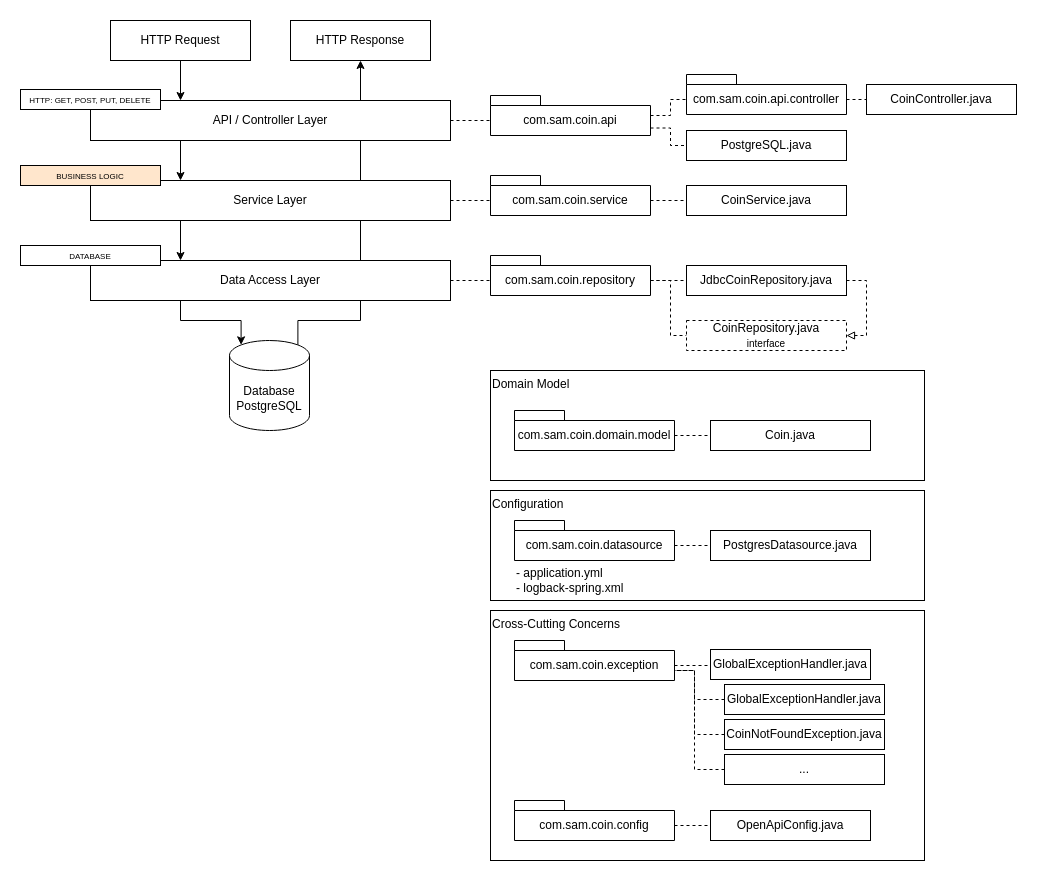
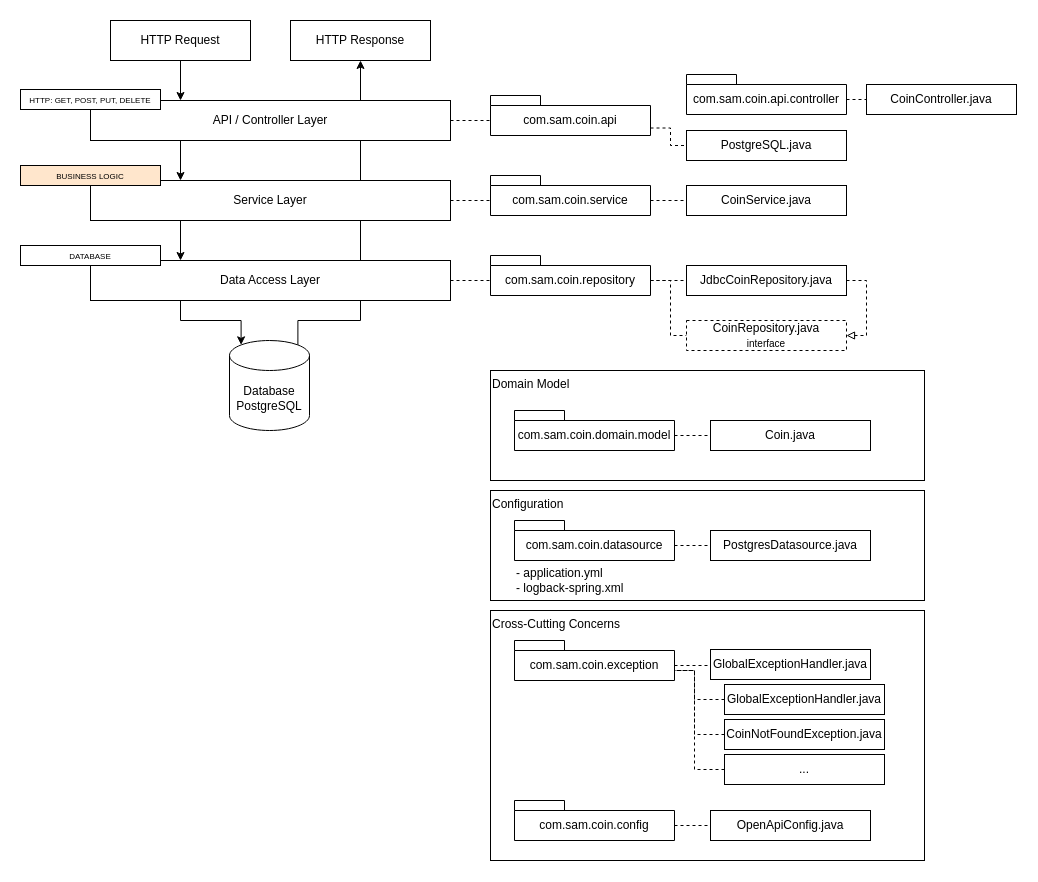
(671, 110) -> none
